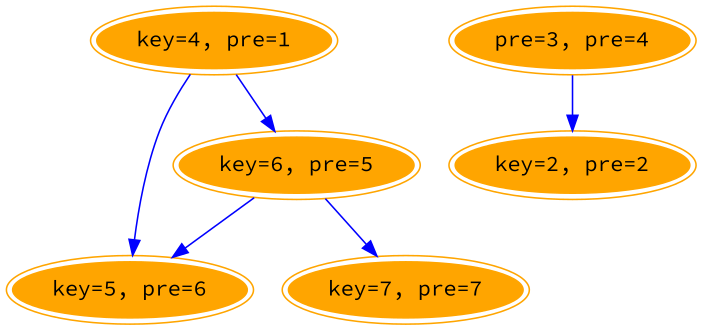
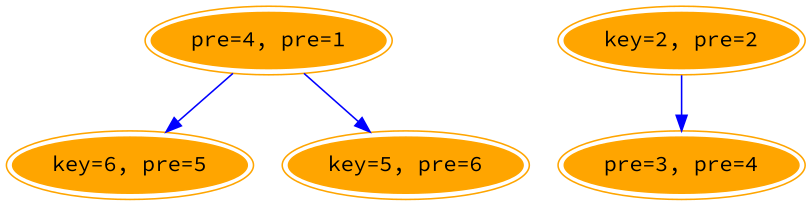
(214, 41) -> (269, 41)
(573, 95) -> (682, 95)
(220, 223) -> none
(406, 290) -> none
